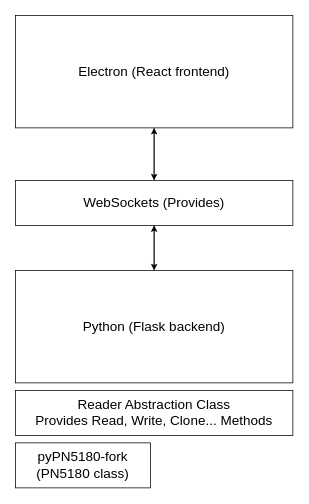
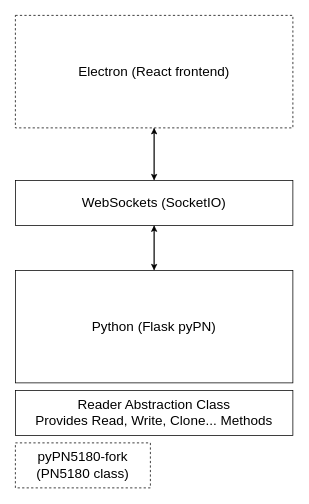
(154, 72) -> (154, 72)
(154, 203) -> (154, 203)
(154, 327) -> (154, 327)
(83, 465) -> (83, 465)
